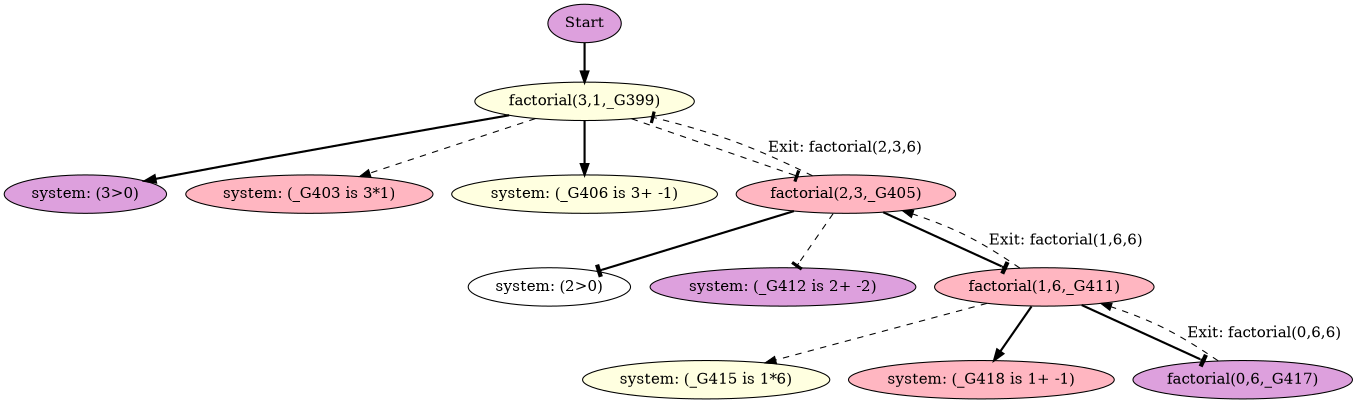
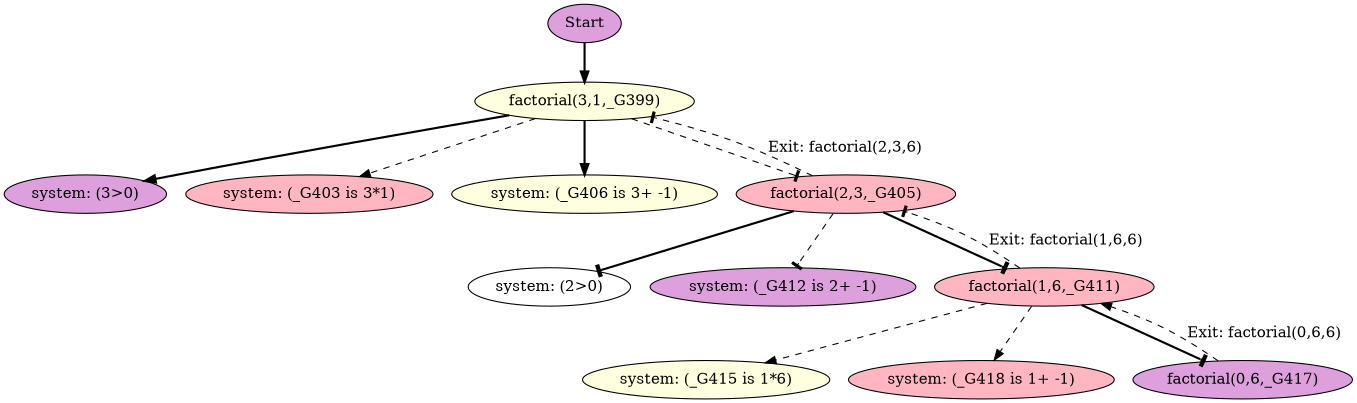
(968, 237) -> (966, 236)
(783, 287) -> (783, 287)
(1016, 329) -> (1016, 329)
